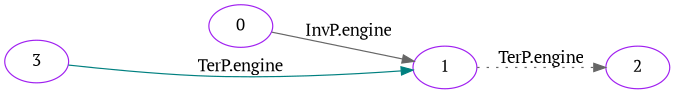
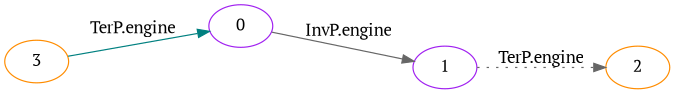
(37, 62) -> (37, 62)
(638, 67) -> (638, 67)
(235, 77) -> (133, 45)
